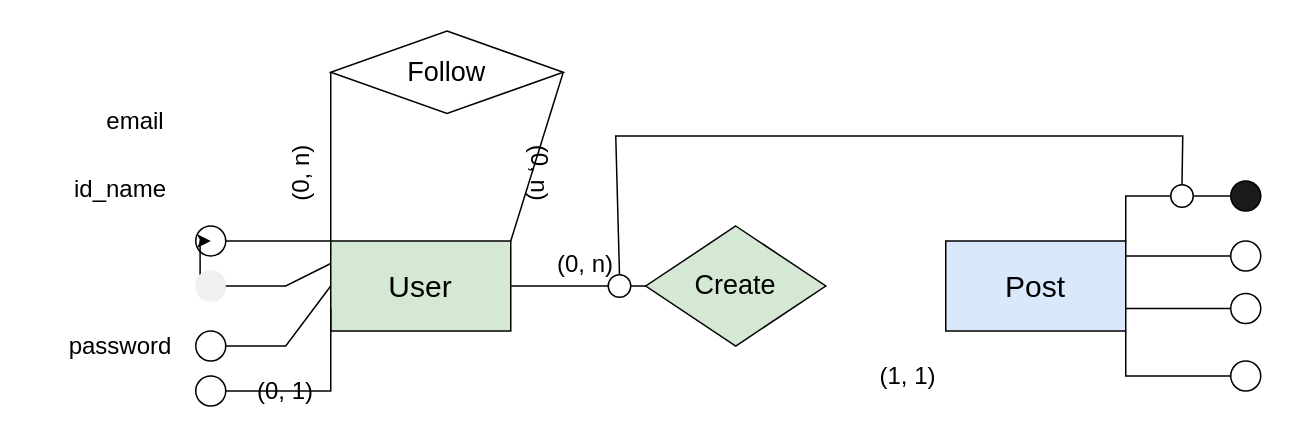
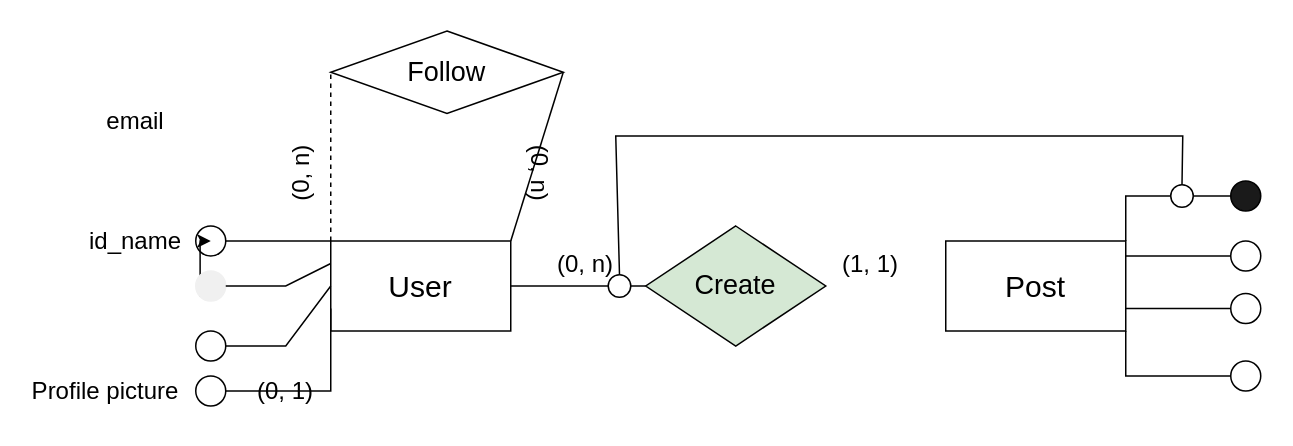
(331, 154) -> (331, 154)
(121, 188) -> (136, 241)
(421, 286) -> (421, 286)
(1036, 286) -> (1036, 286)
(121, 346) -> none
(908, 376) -> (871, 263)
none -> (106, 391)
